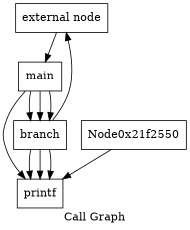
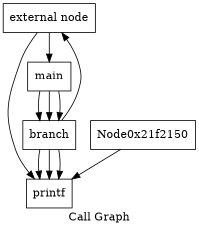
(4, 131) -> (9, 102)
(134, 135) -> (143, 135)
